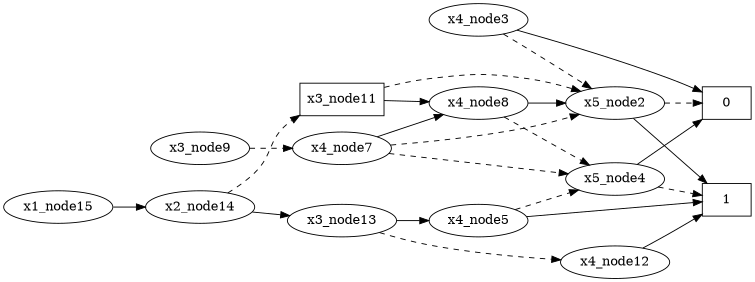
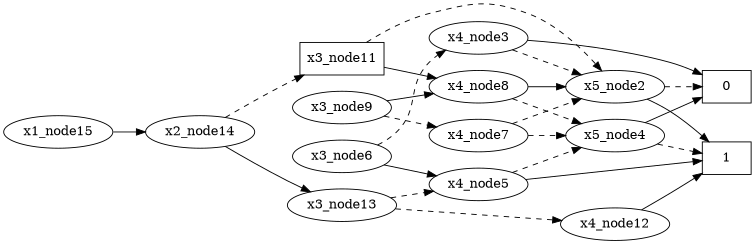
(406, 127) -> (406, 98)
none -> (342, 156)
(408, 221) -> (408, 195)
